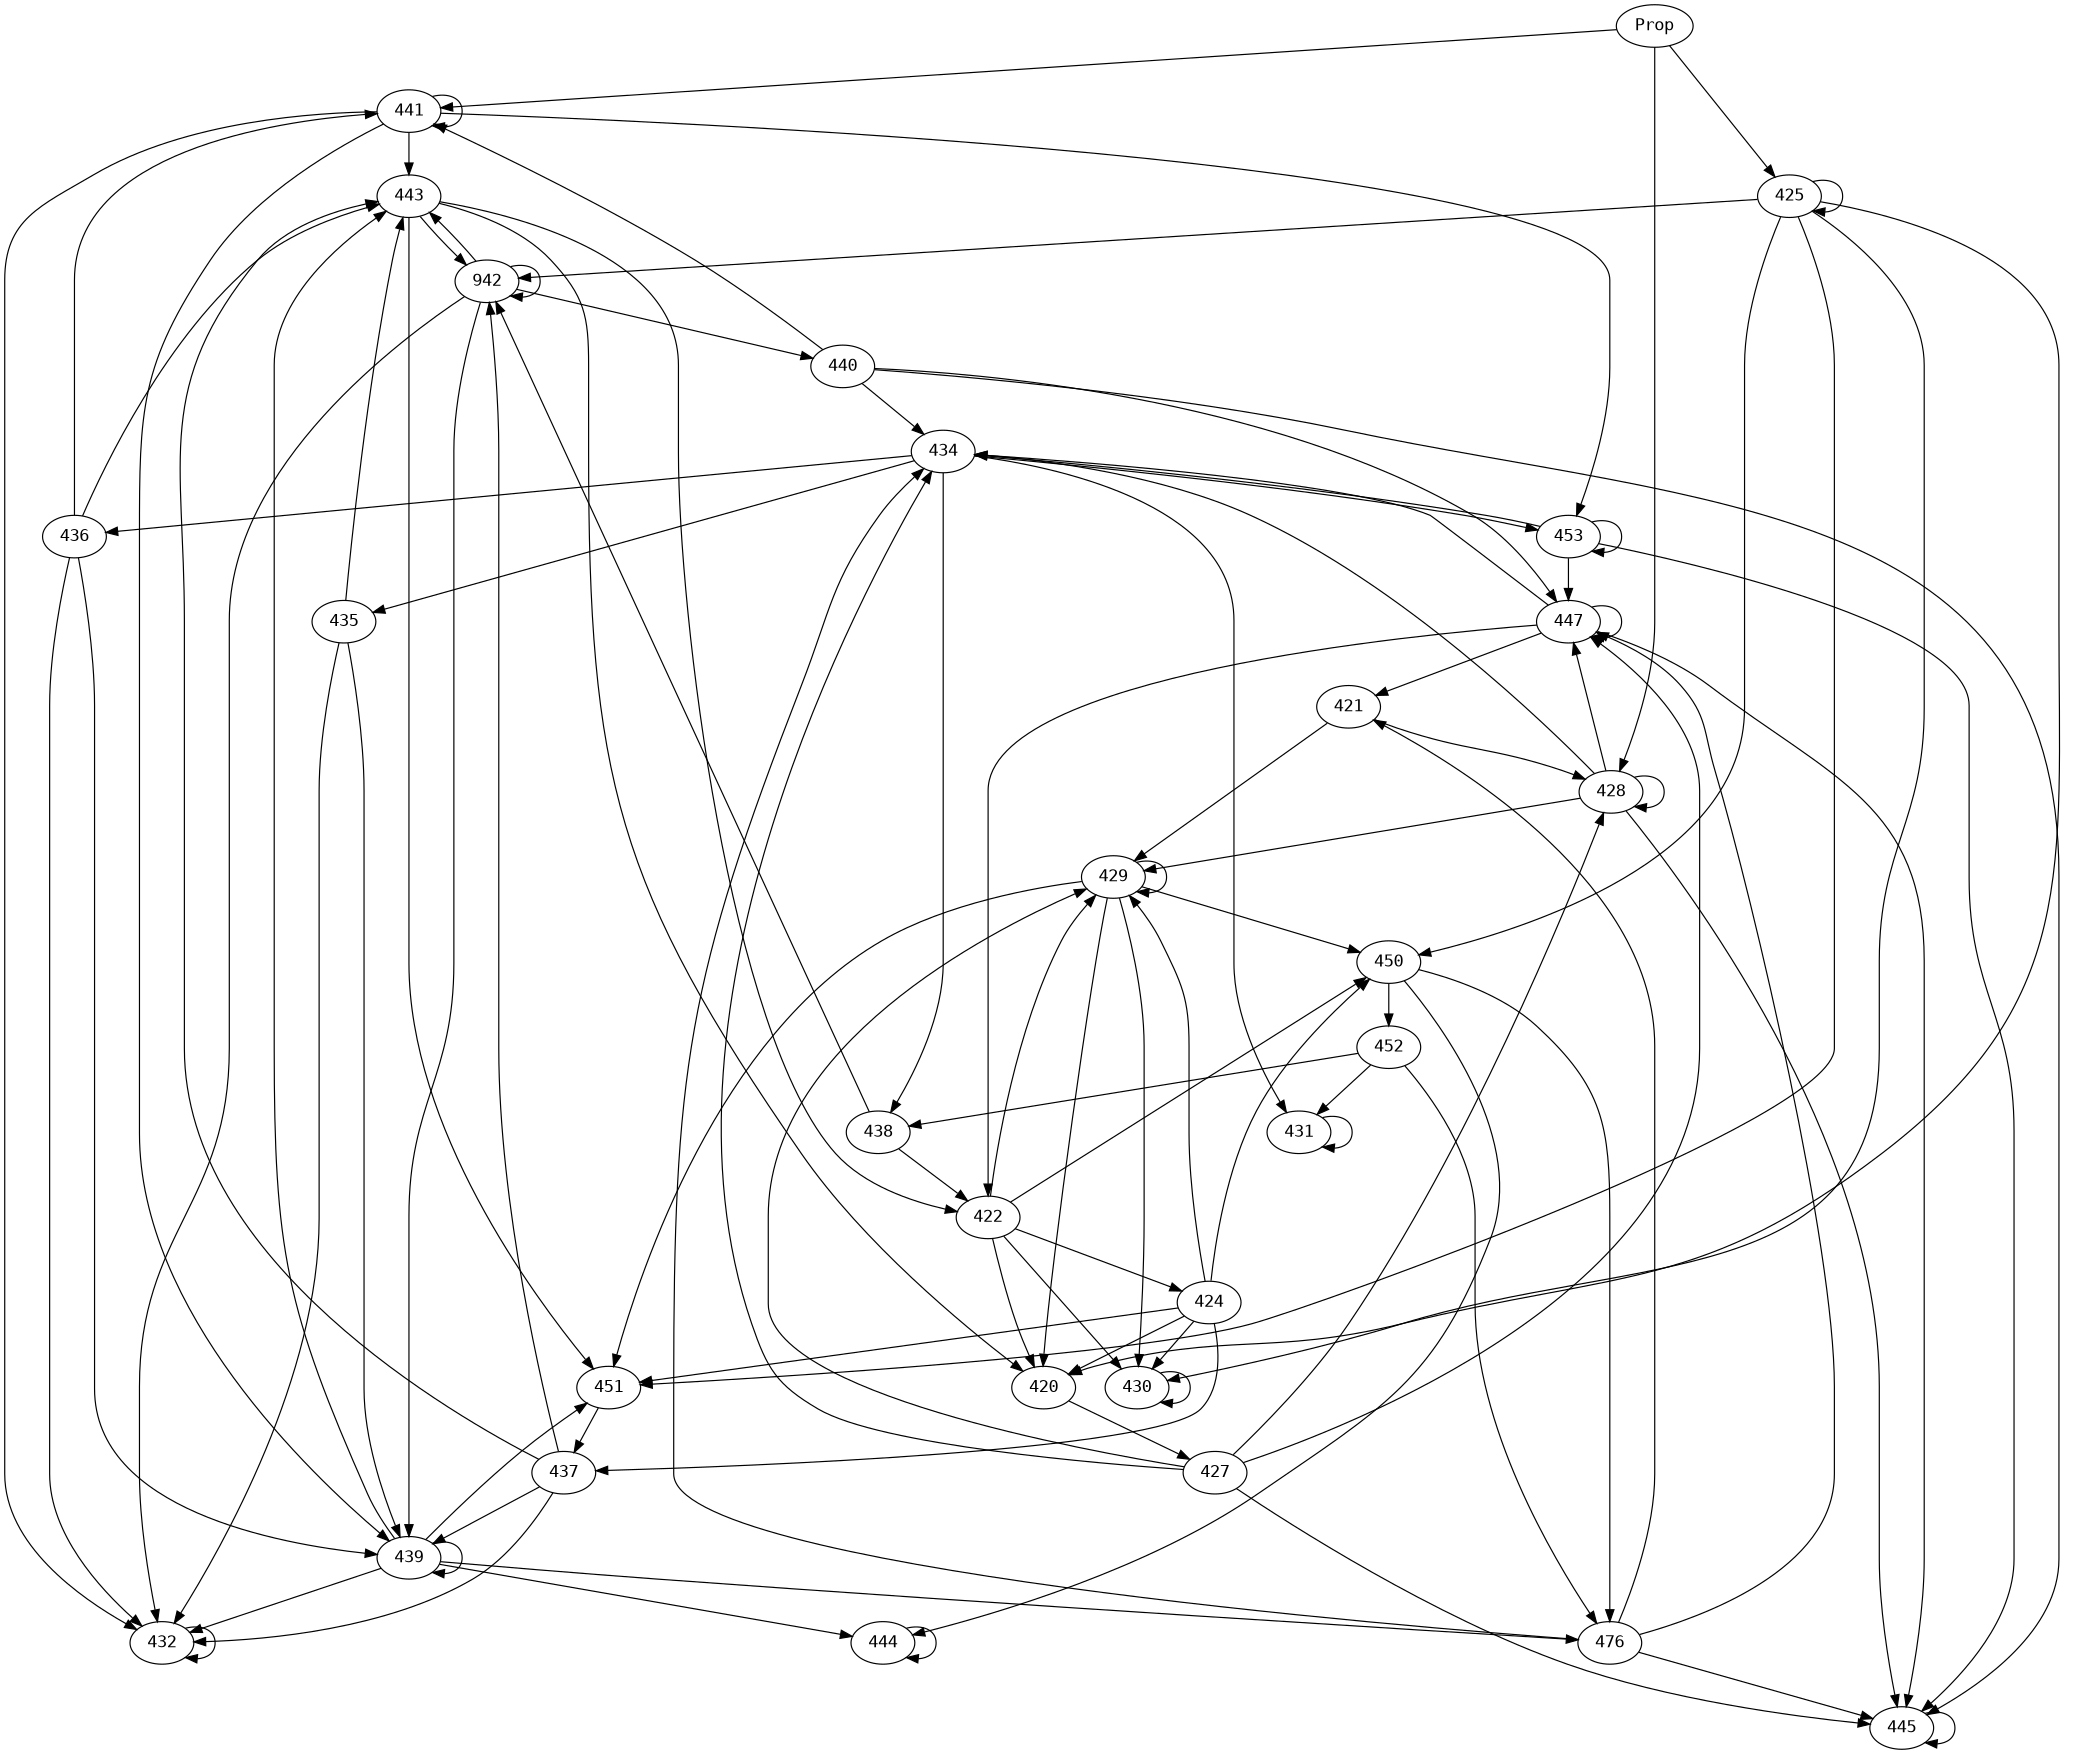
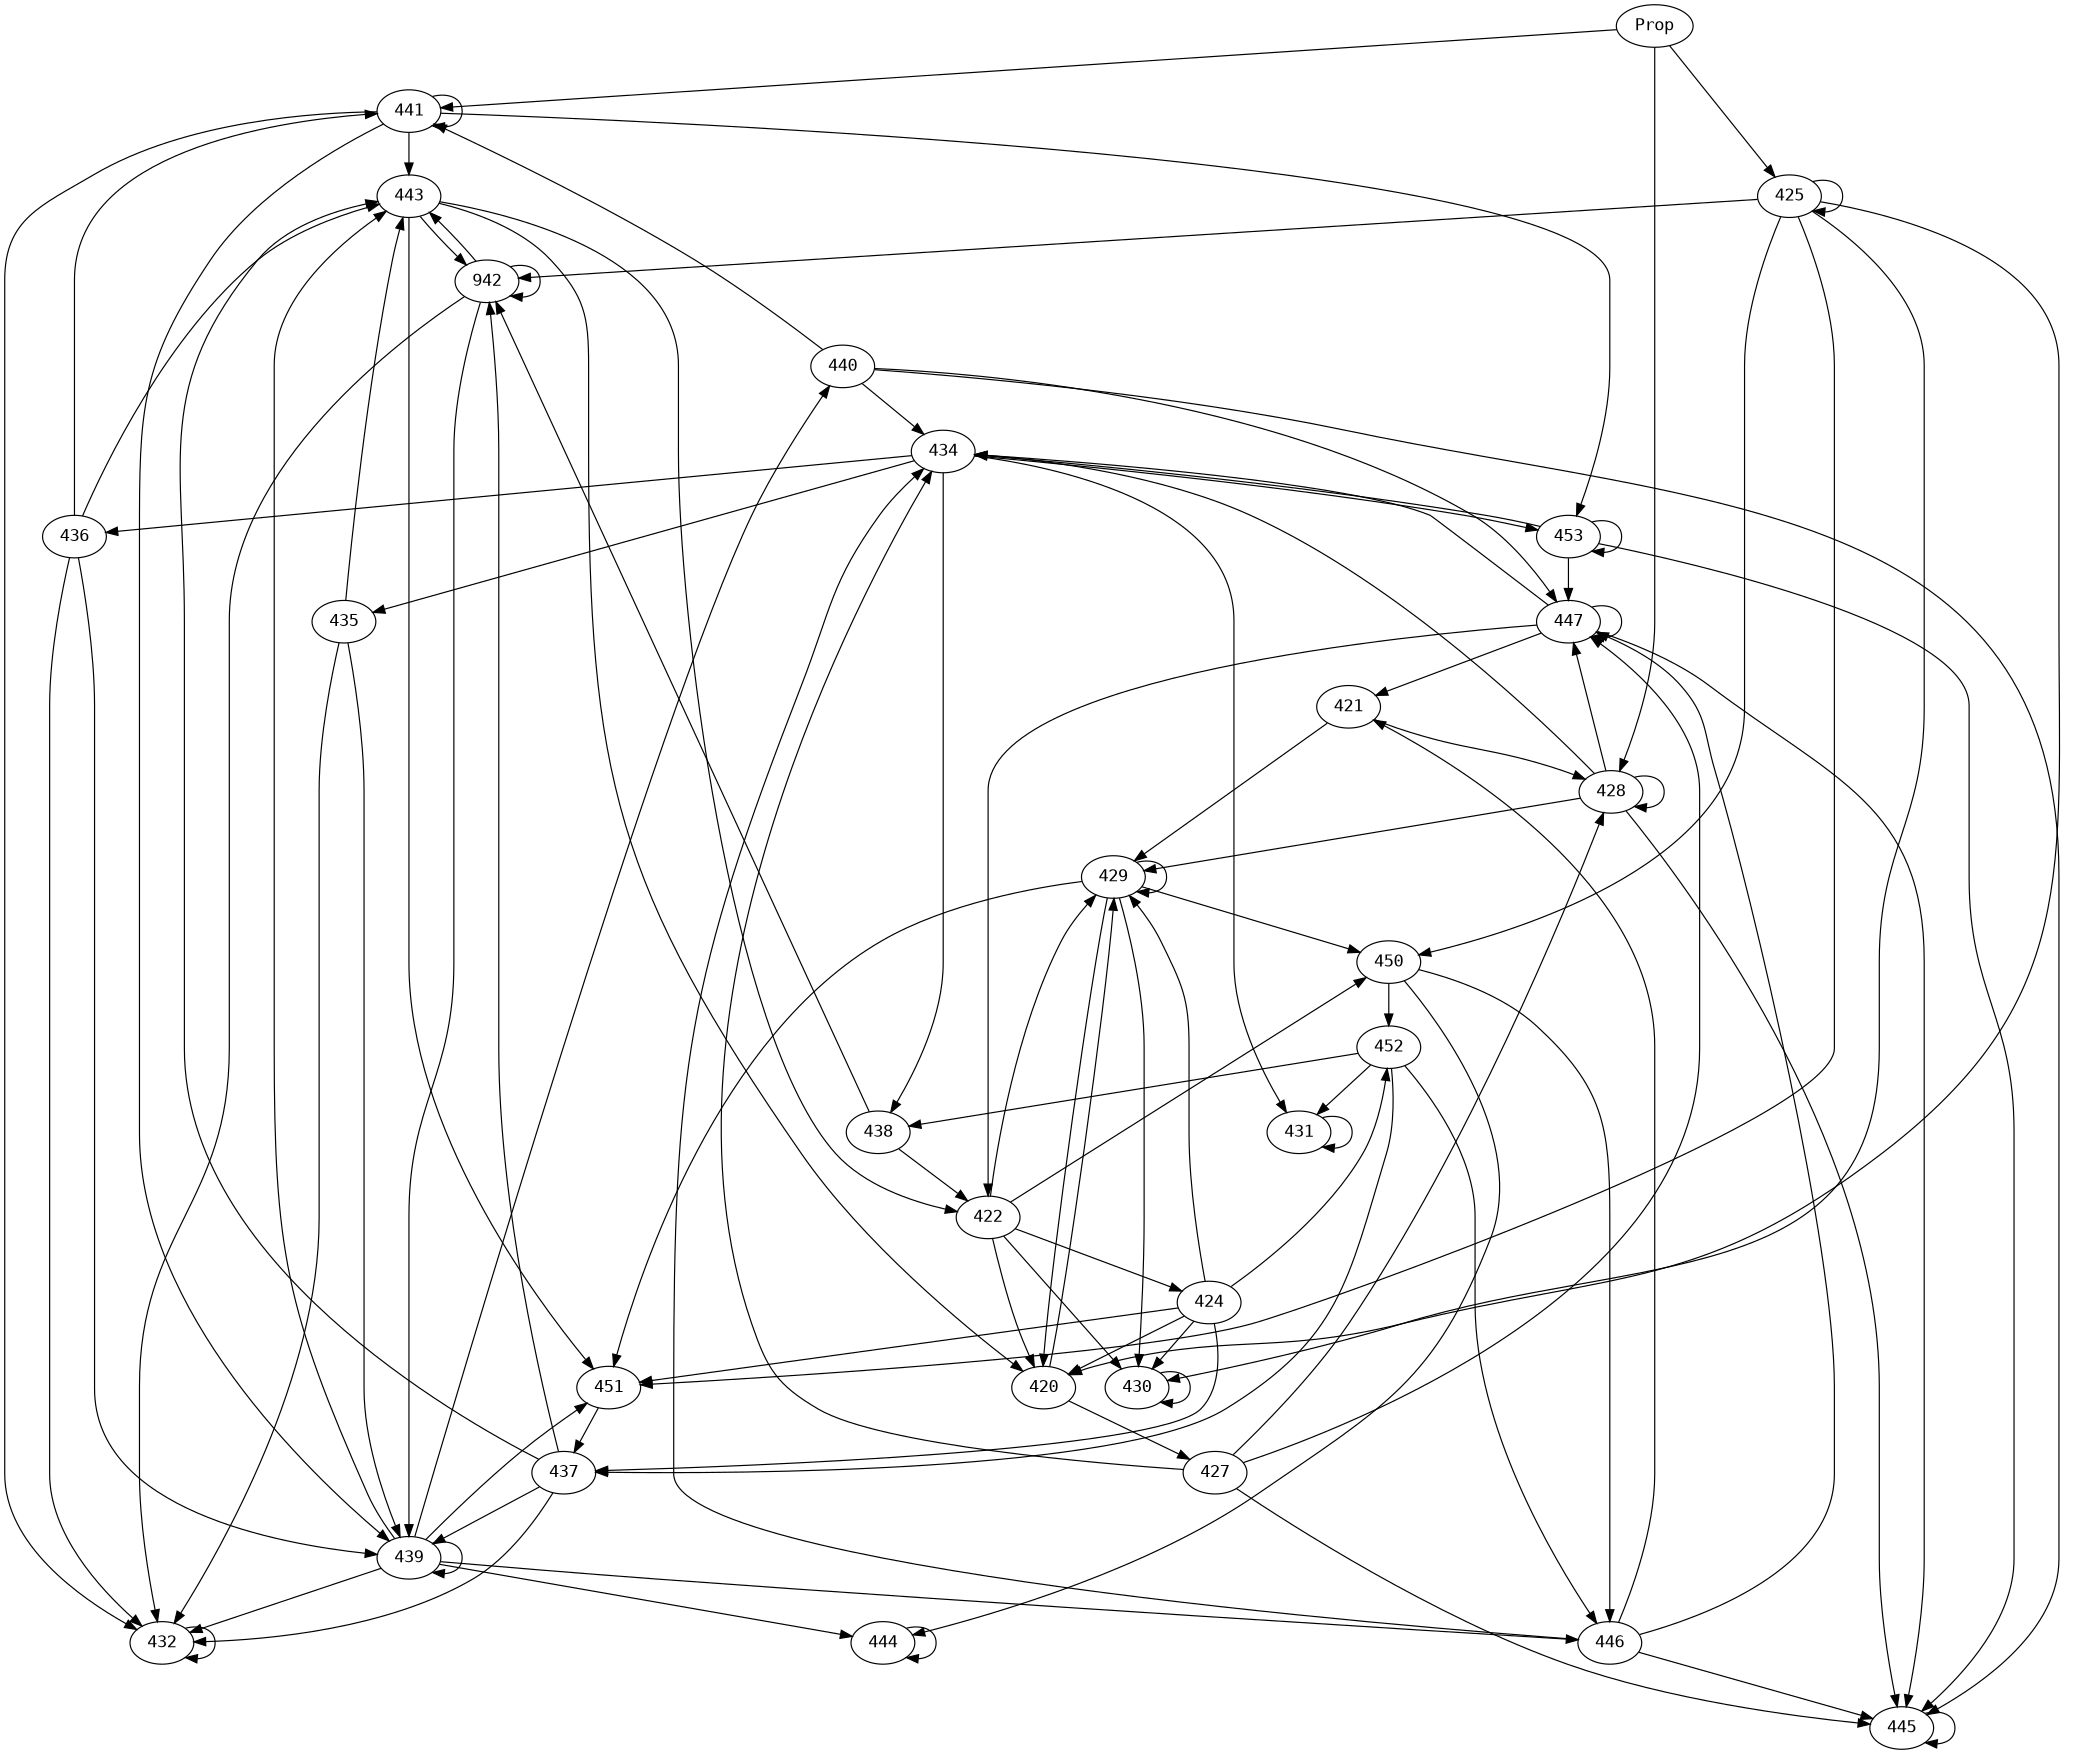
(659, 322) -> (593, 956)
(1253, 1118) -> (1330, 1199)
(768, 1257) -> (1086, 1139)
none -> (1118, 1443)
(1610, 1643) -> (1610, 1643)
